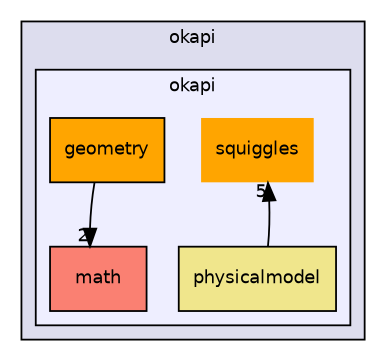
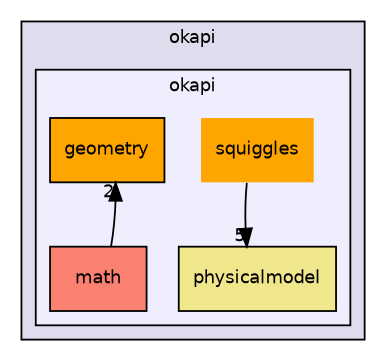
(91, 206) -> (114, 224)
(269, 224) -> (245, 206)
